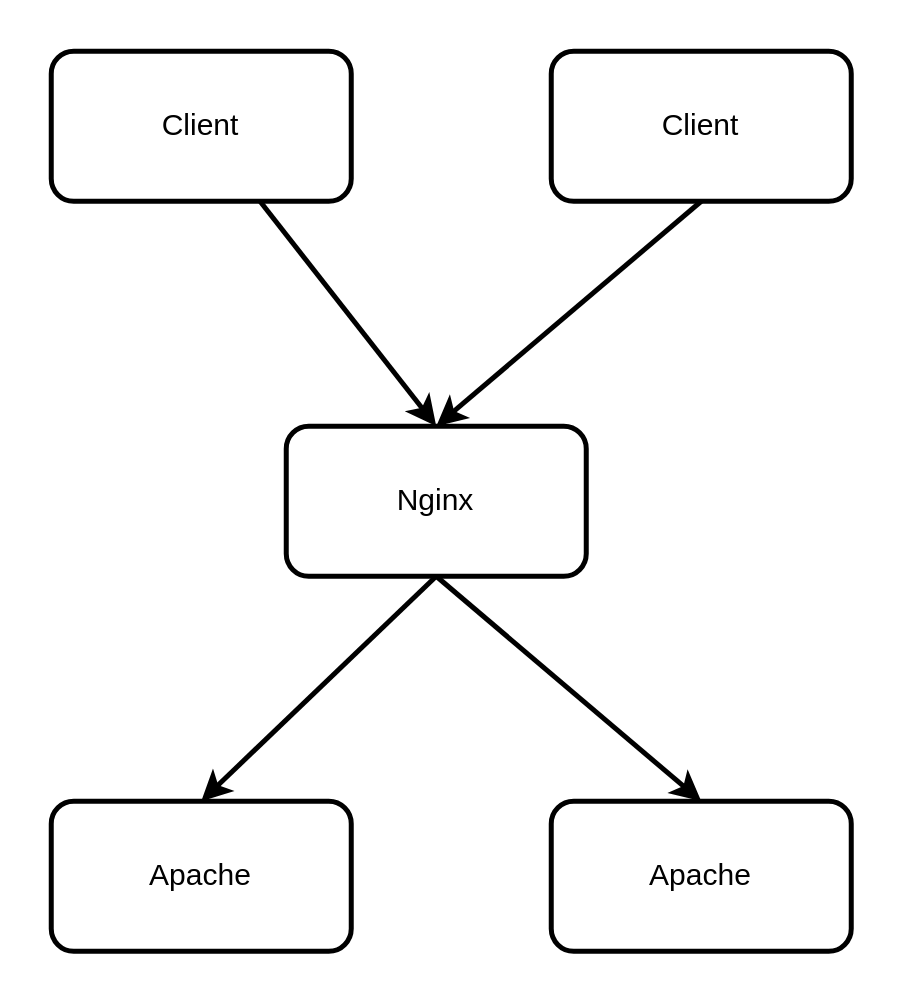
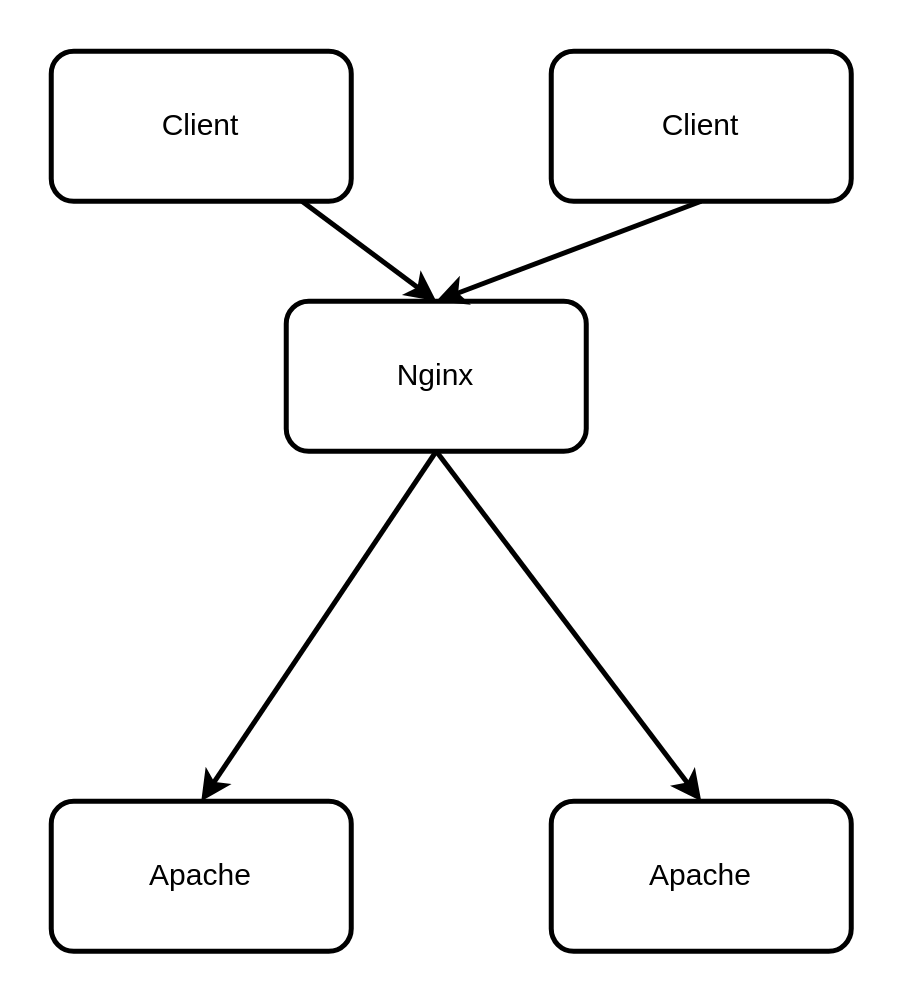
(436, 501) -> (436, 376)
